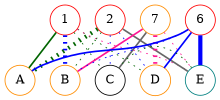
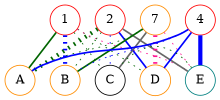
(200, 20) -> (200, 20)
none -> (88, 50)
(110, 50) -> (110, 50)
(138, 57) -> (138, 57)
